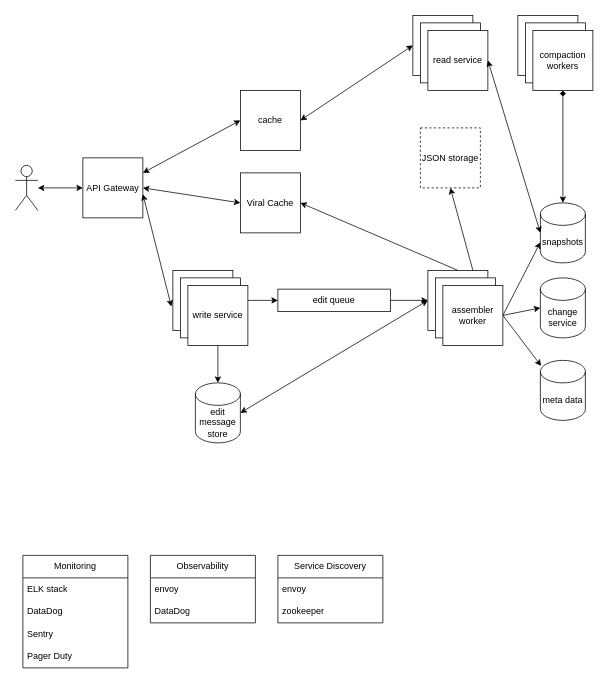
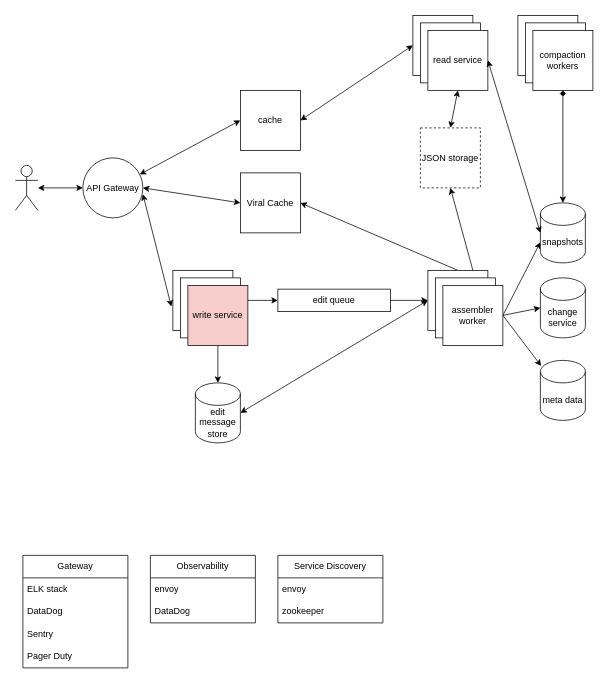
none -> (454, 109)
(113, 188) -> (113, 188)
(218, 315) -> (218, 315)
(75, 567) -> (75, 567)
